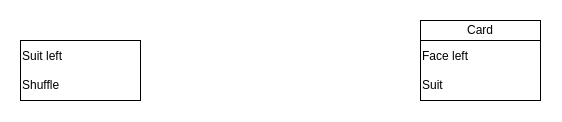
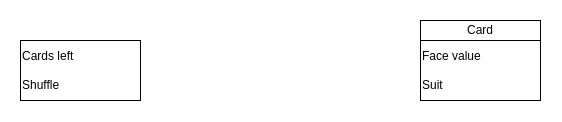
(48, 71) -> (53, 71)
(450, 71) -> (453, 71)
